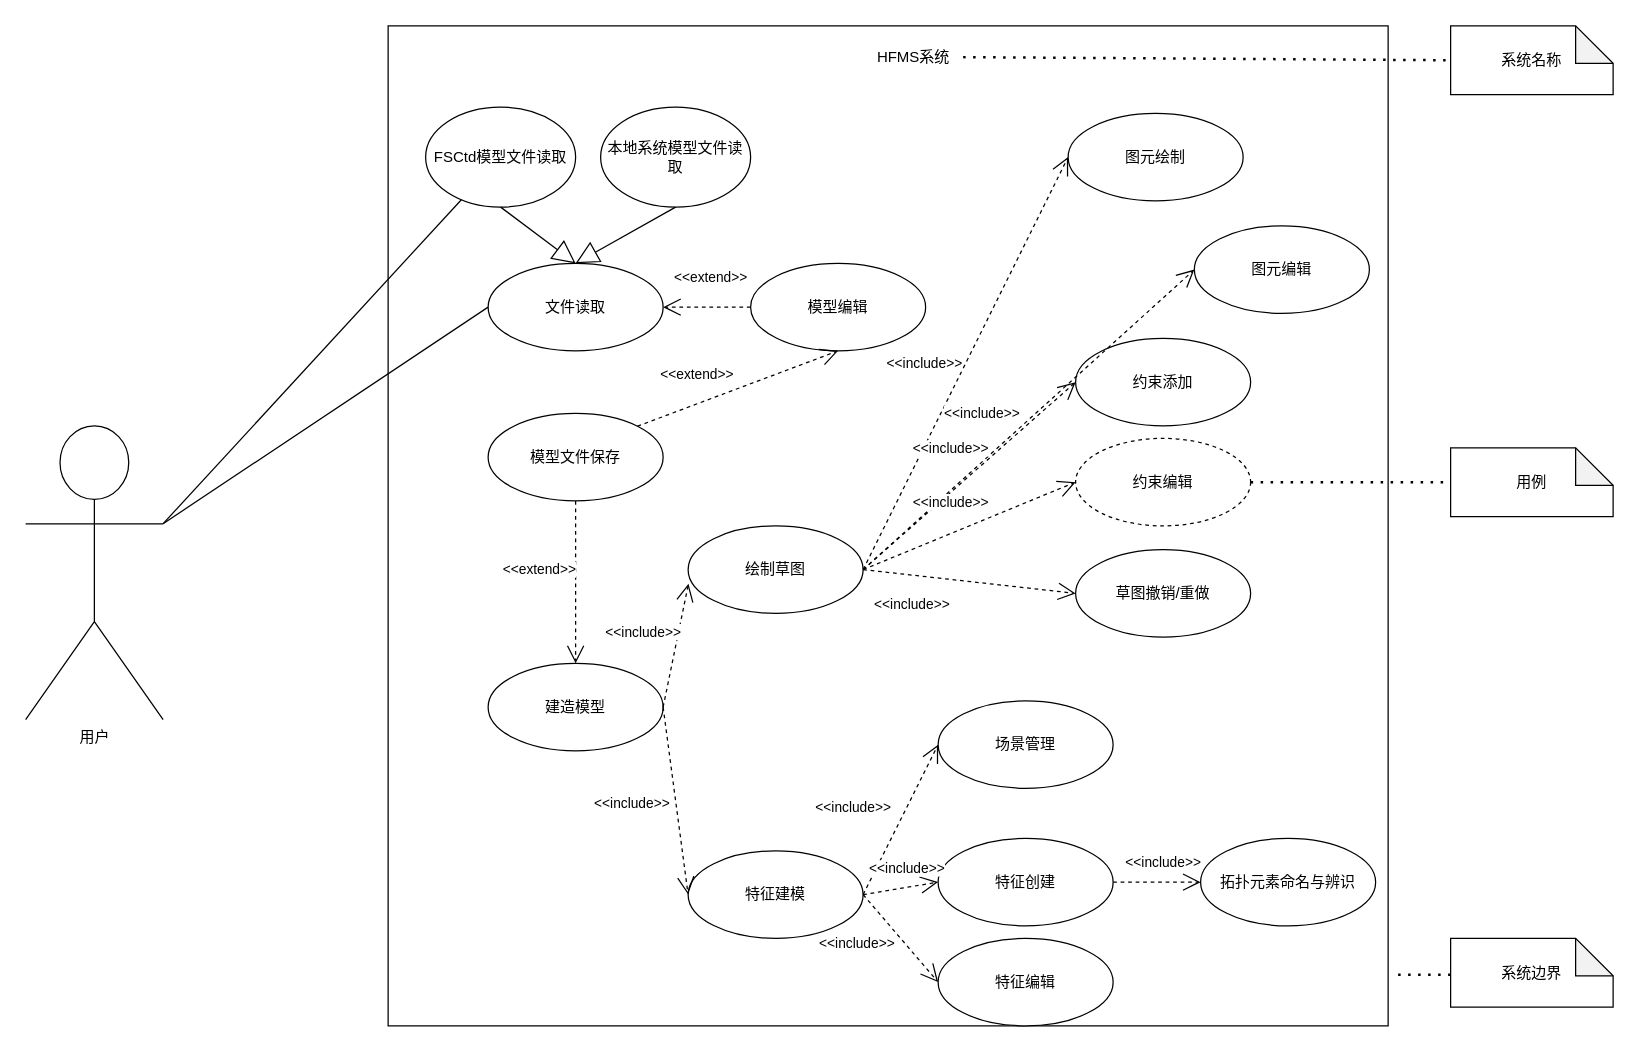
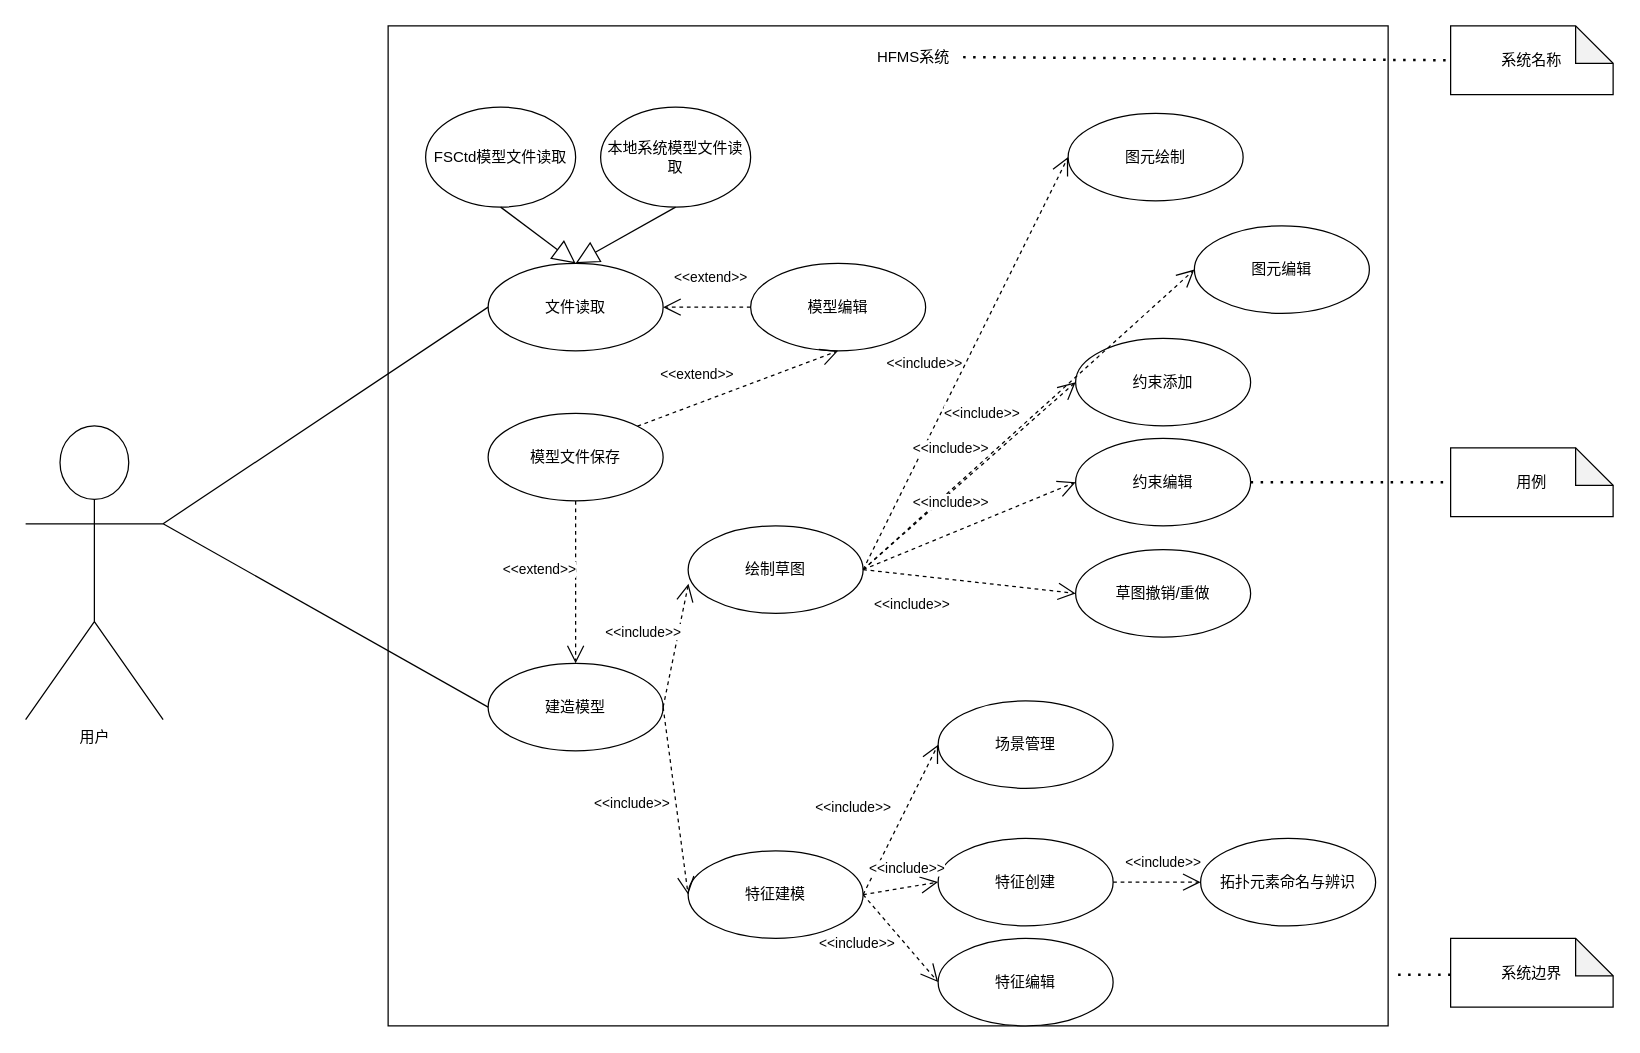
(316, 358) -> (327, 616)
(1163, 482) -> (1163, 482)
